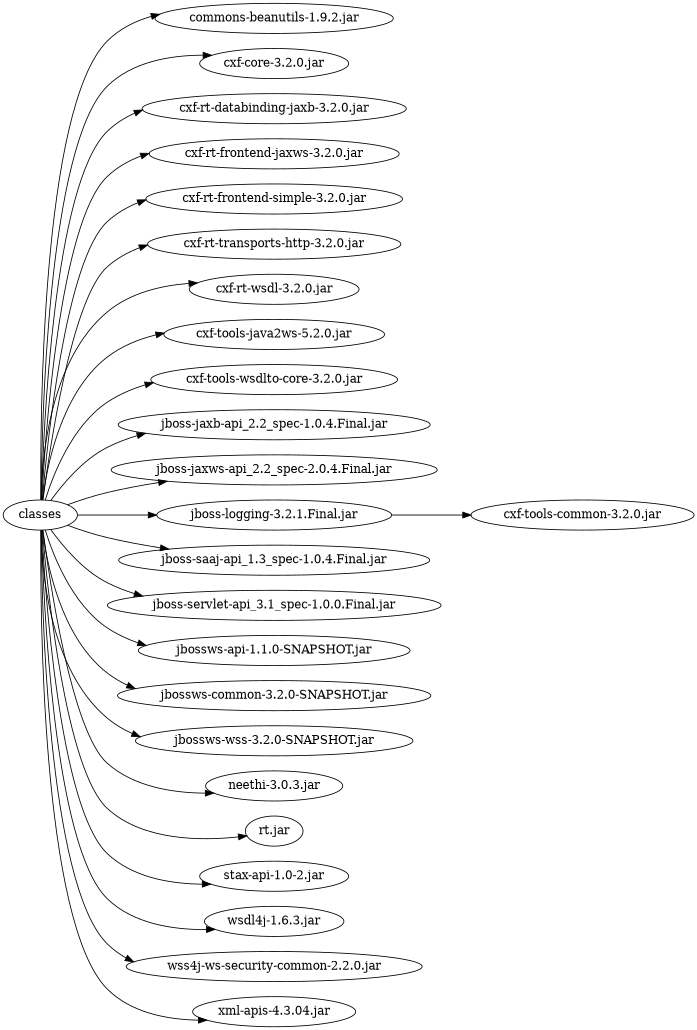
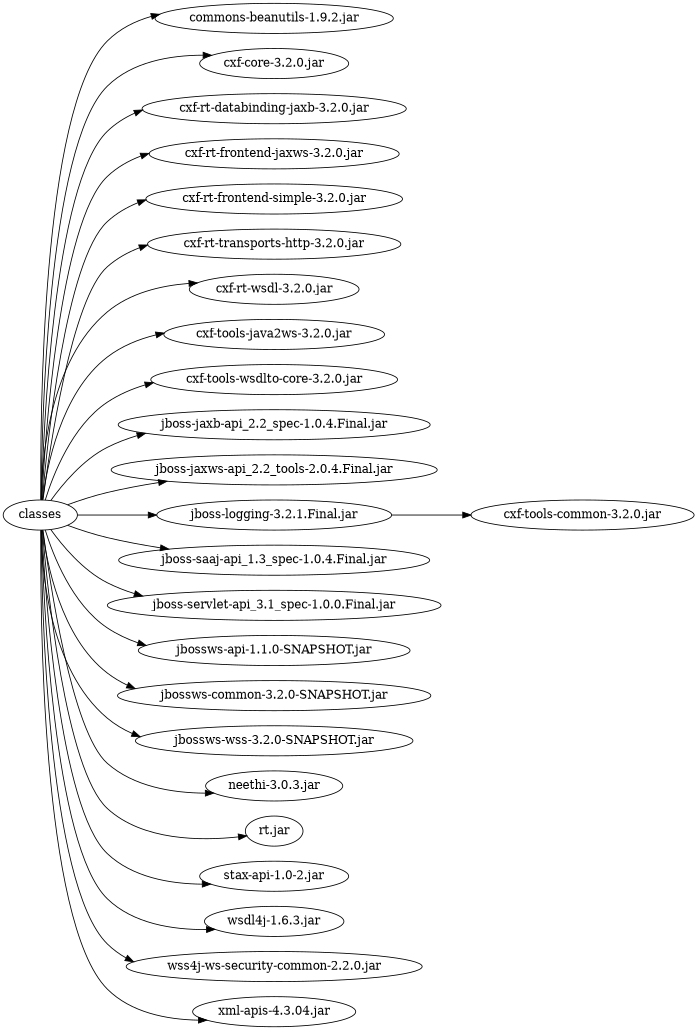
(274, 334) -> (274, 334)
(274, 470) -> (274, 470)
